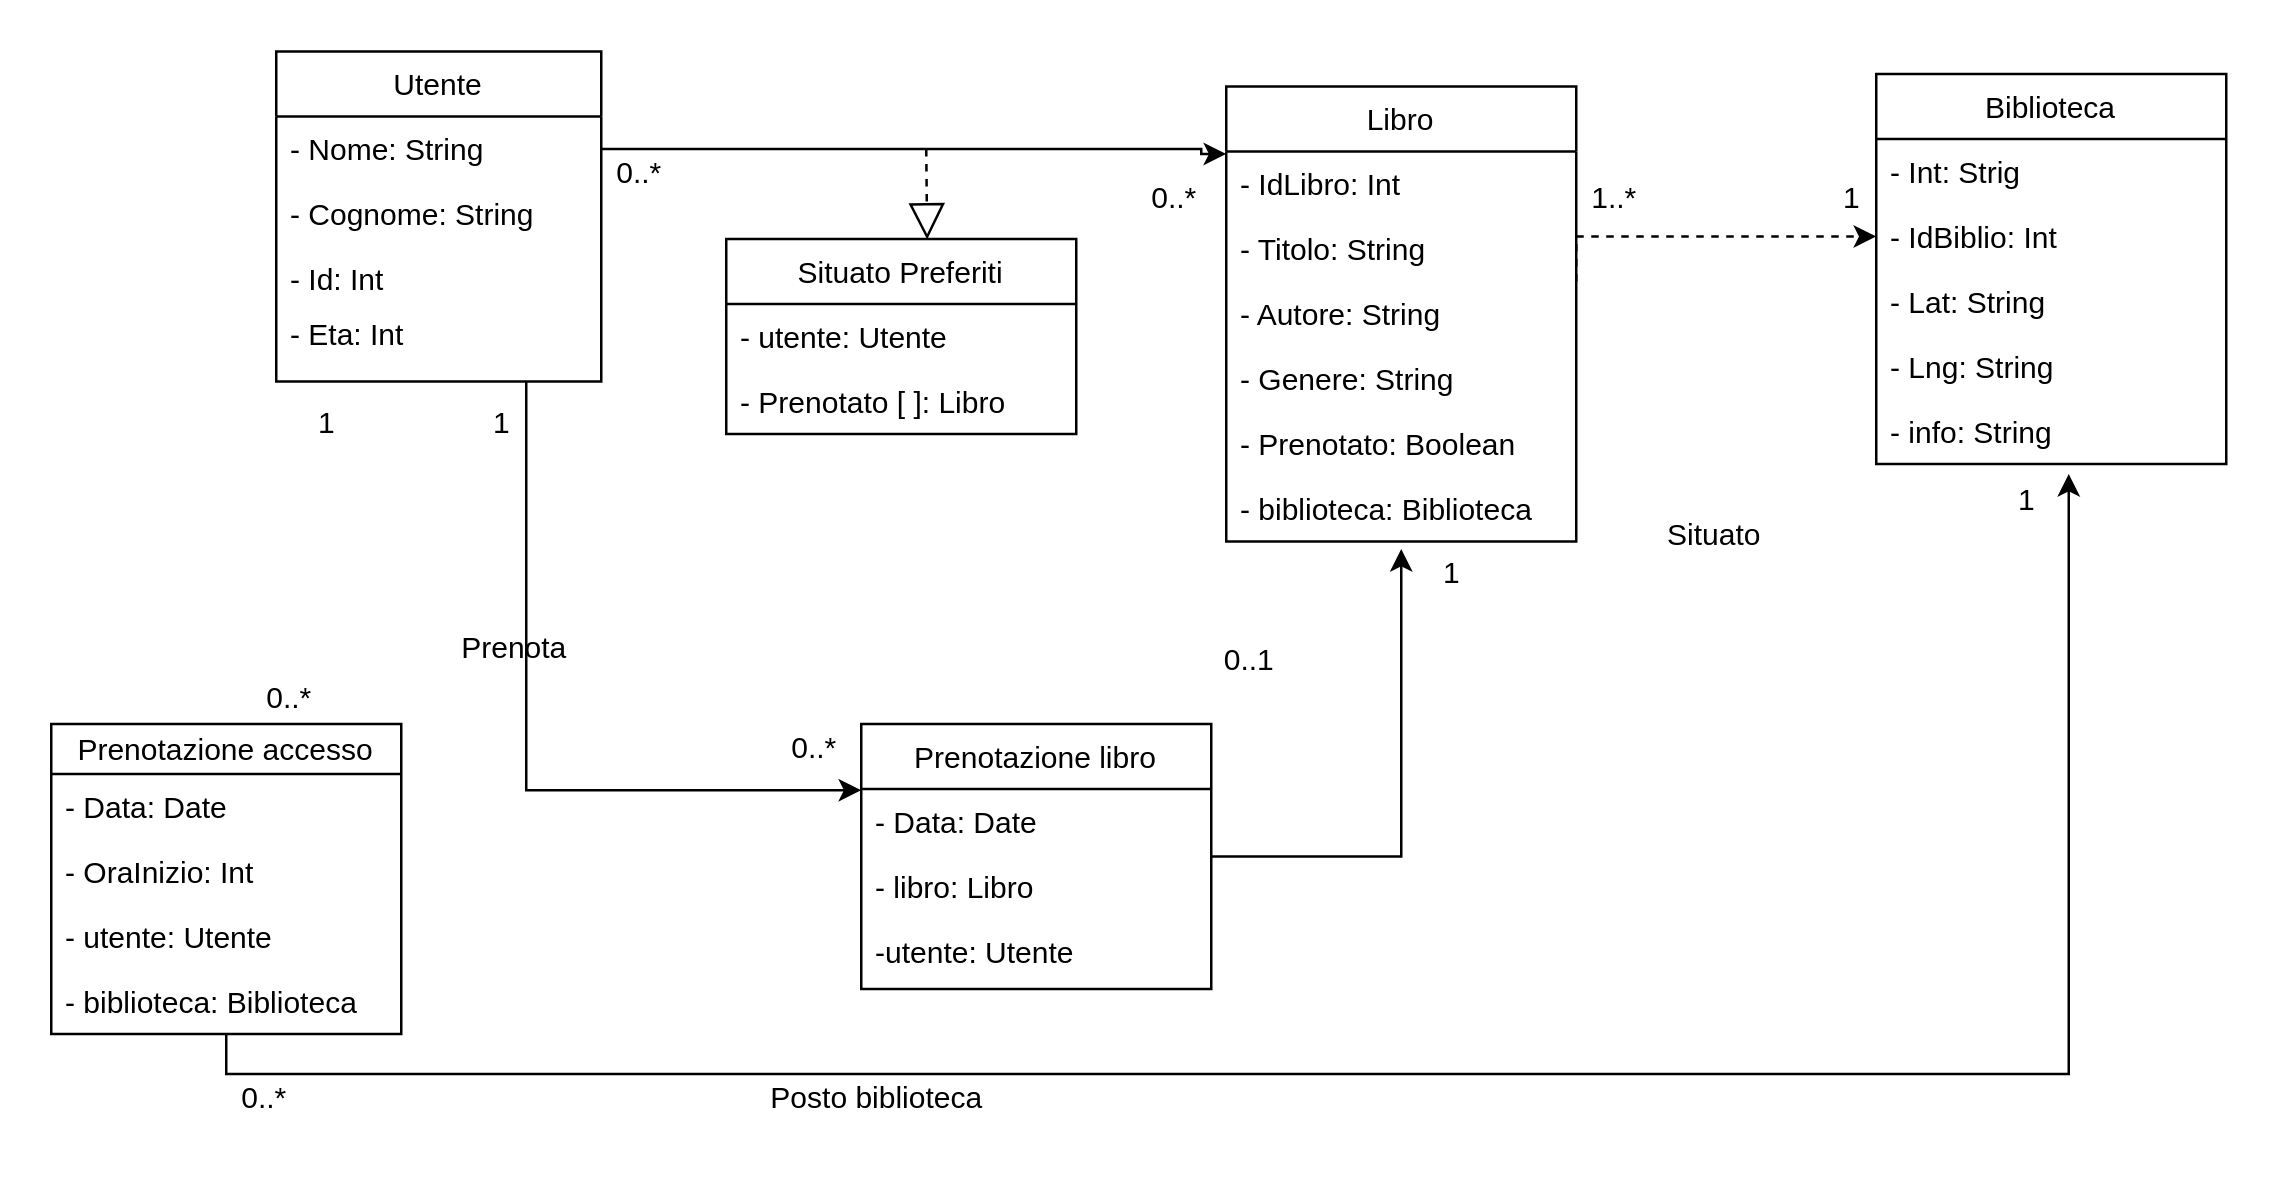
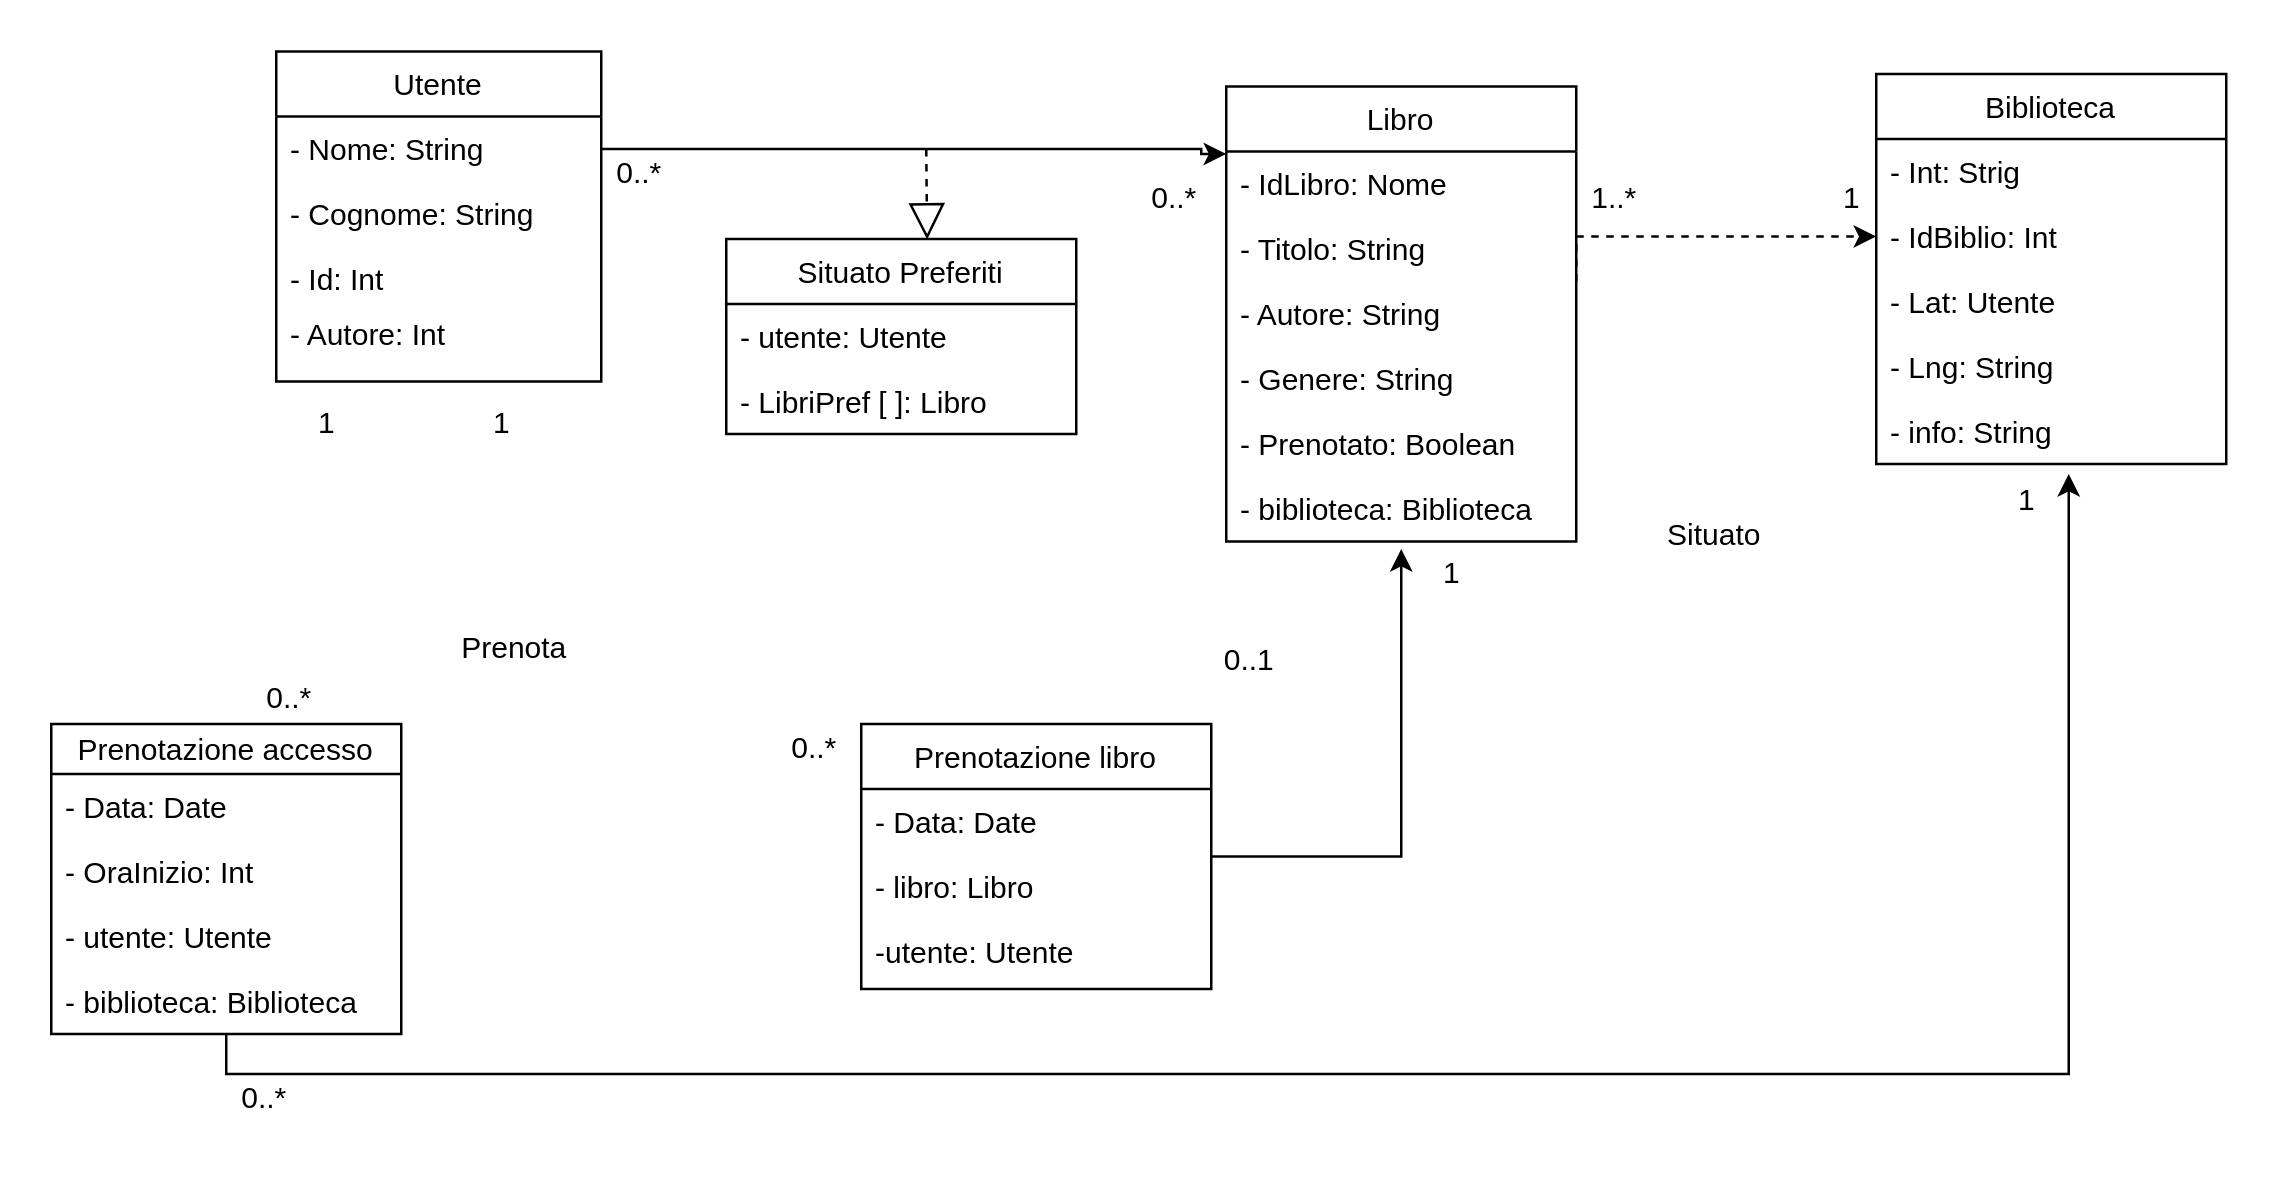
(1342, 185) -> (1350, 185)
(1984, 303) -> (1988, 303)
(362, 335) -> (388, 335)
(901, 403) -> (894, 403)
(526, 745) -> none
(876, 1099) -> none
